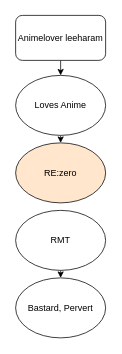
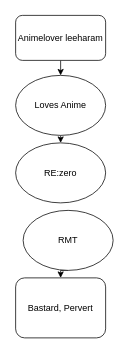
(60, 173) -> (60, 173)
(60, 240) -> (68, 240)
(60, 308) -> (60, 308)
